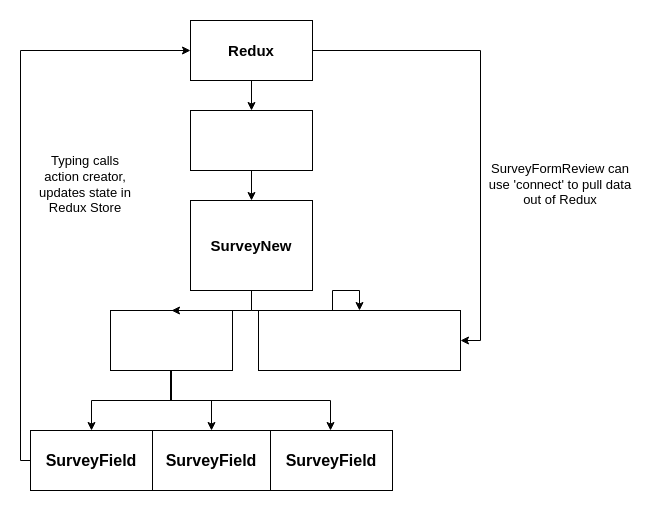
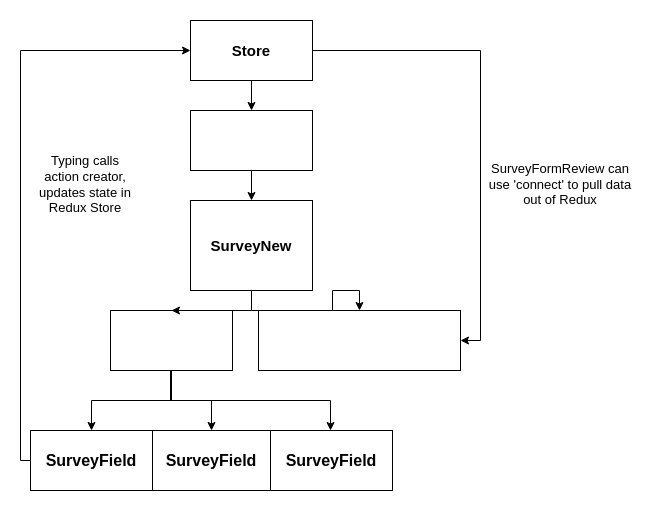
(252, 51) -> (252, 51)
